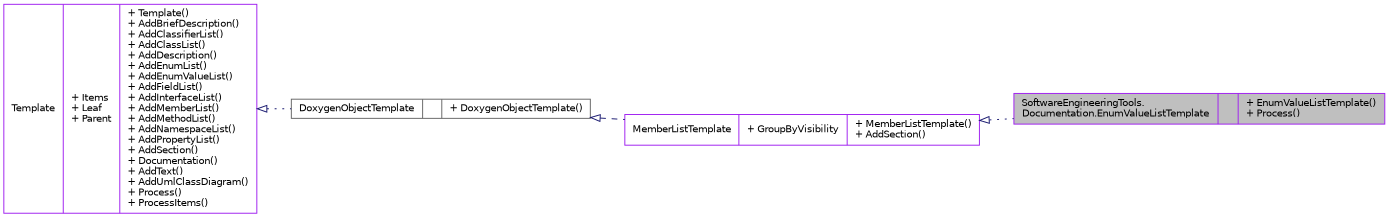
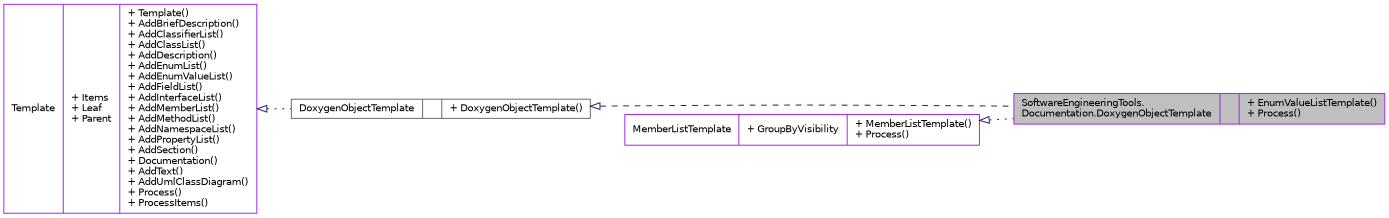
(1116, 114) -> (1117, 114)
(612, 119) -> (807, 105)
(890, 135) -> (882, 135)
